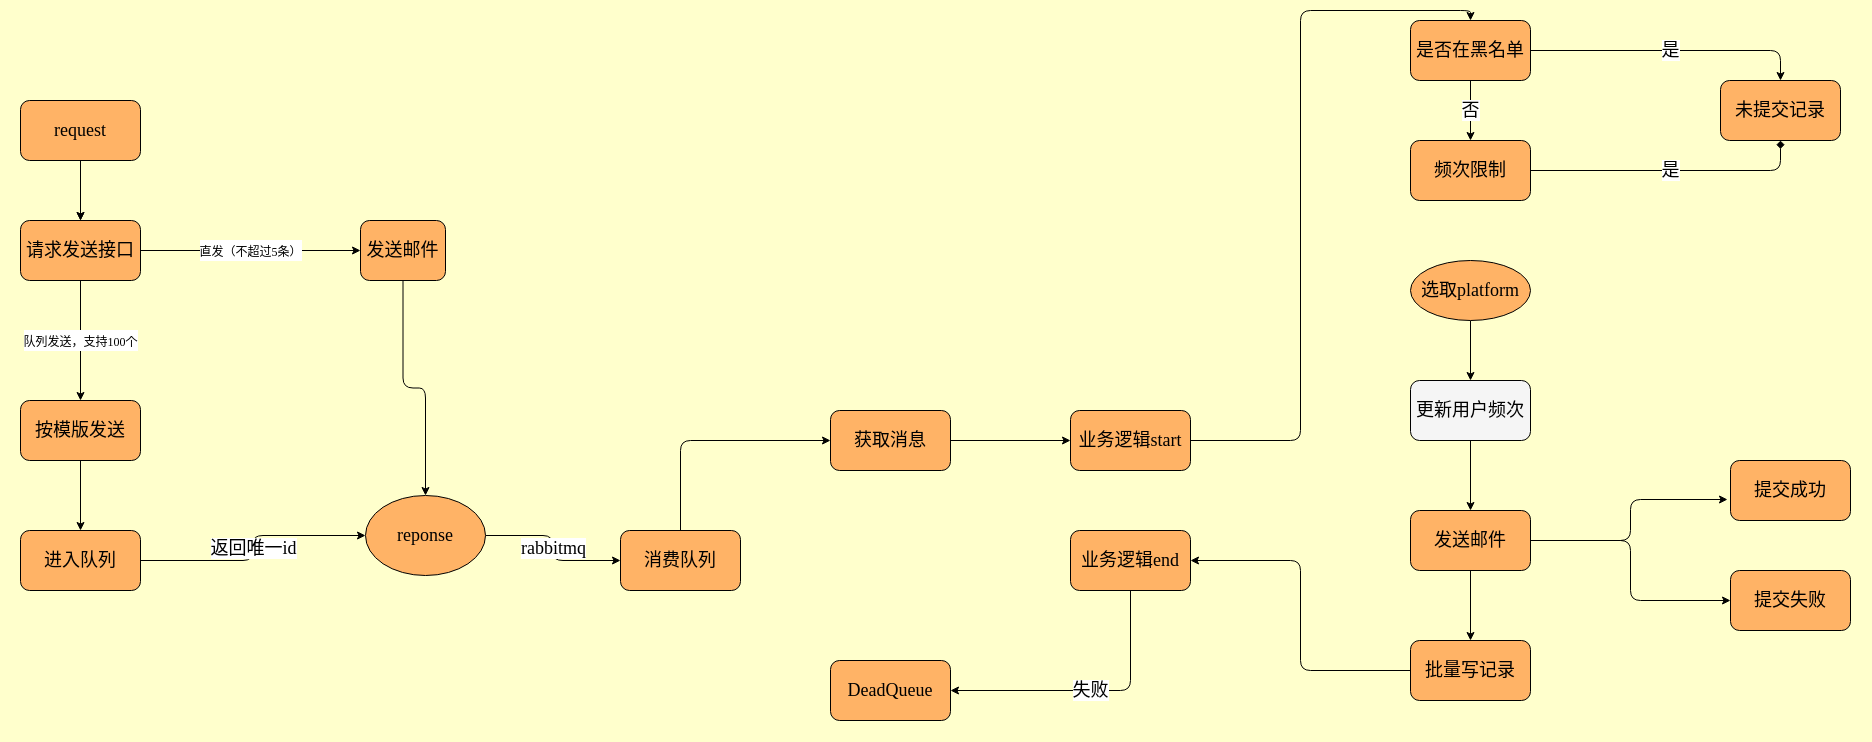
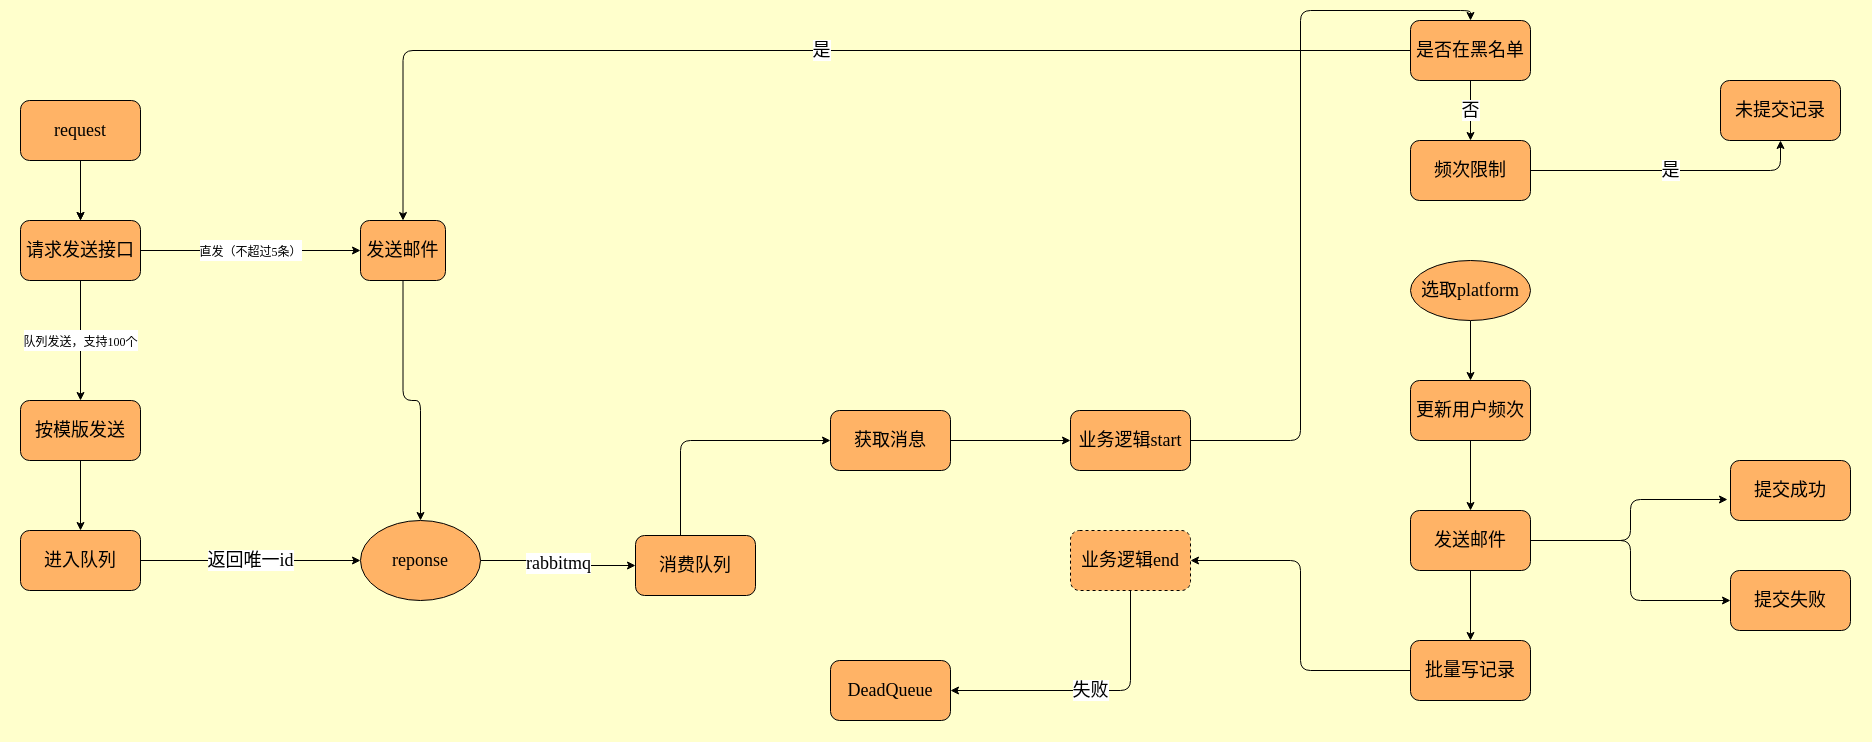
(1662, 51) -> (830, 51)
(1781, 149) -> (1781, 148)
(1471, 411) -> (1471, 411)
(426, 536) -> (421, 561)
(681, 561) -> (696, 566)
(1131, 561) -> (1131, 561)
